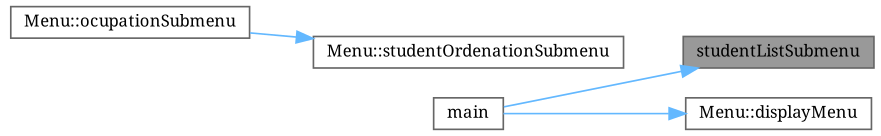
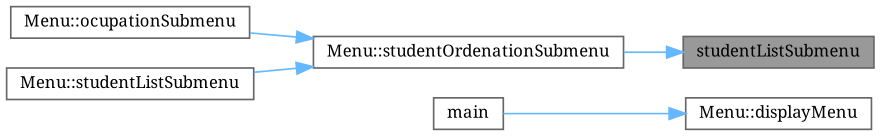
none -> (130, 84)
(593, 89) -> (645, 52)
